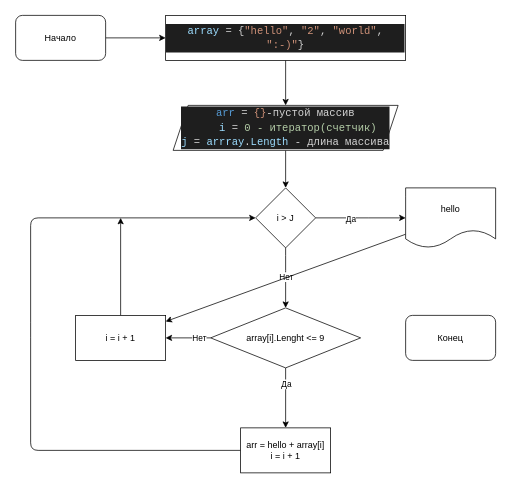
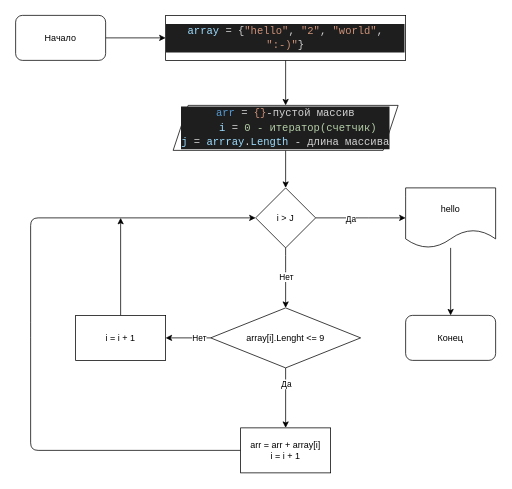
(288, 277) -> (450, 279)
(285, 450) -> (285, 450)
